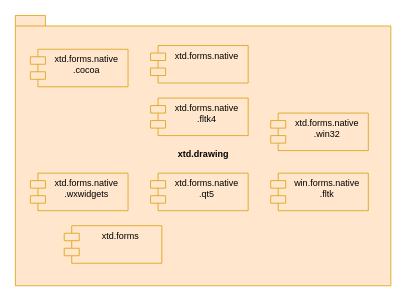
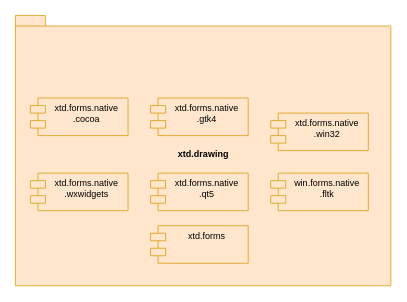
(199, 64) -> none
(79, 68) -> (79, 117)
(206, 108) -> (206, 108)
(113, 244) -> (199, 244)
